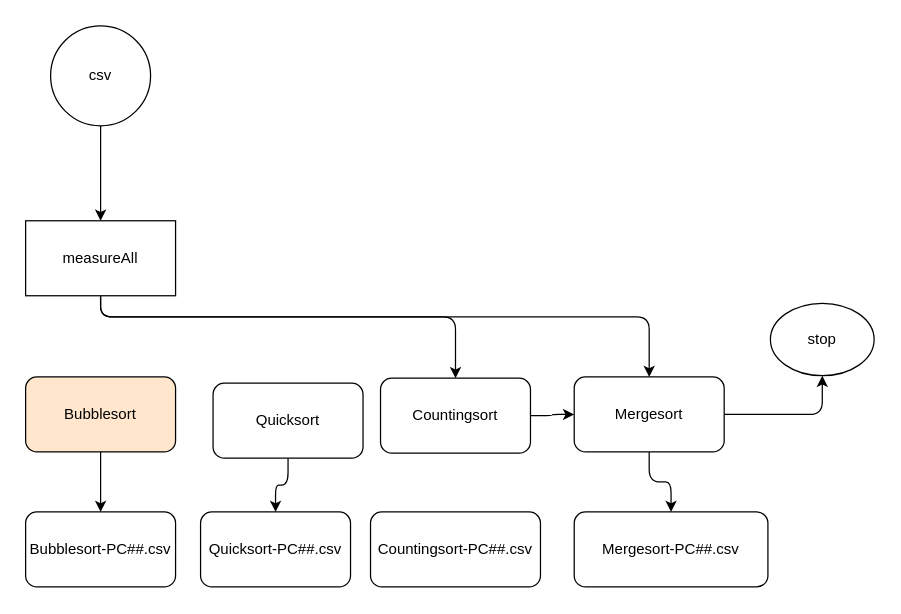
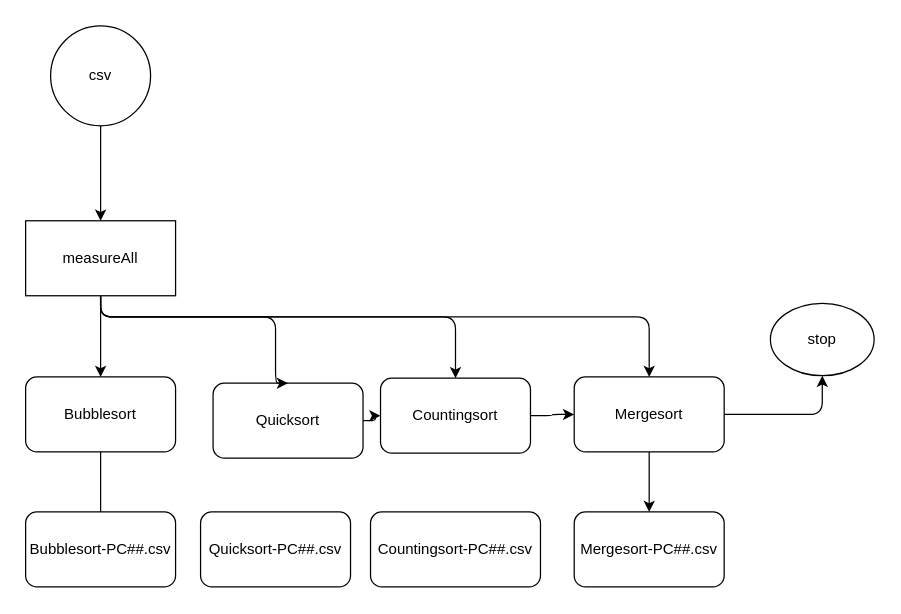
none -> (101, 342)
none -> (276, 353)
(101, 414) -> (101, 414)
(284, 485) -> (375, 419)
(101, 502) -> (101, 505)
(671, 549) -> (649, 549)
